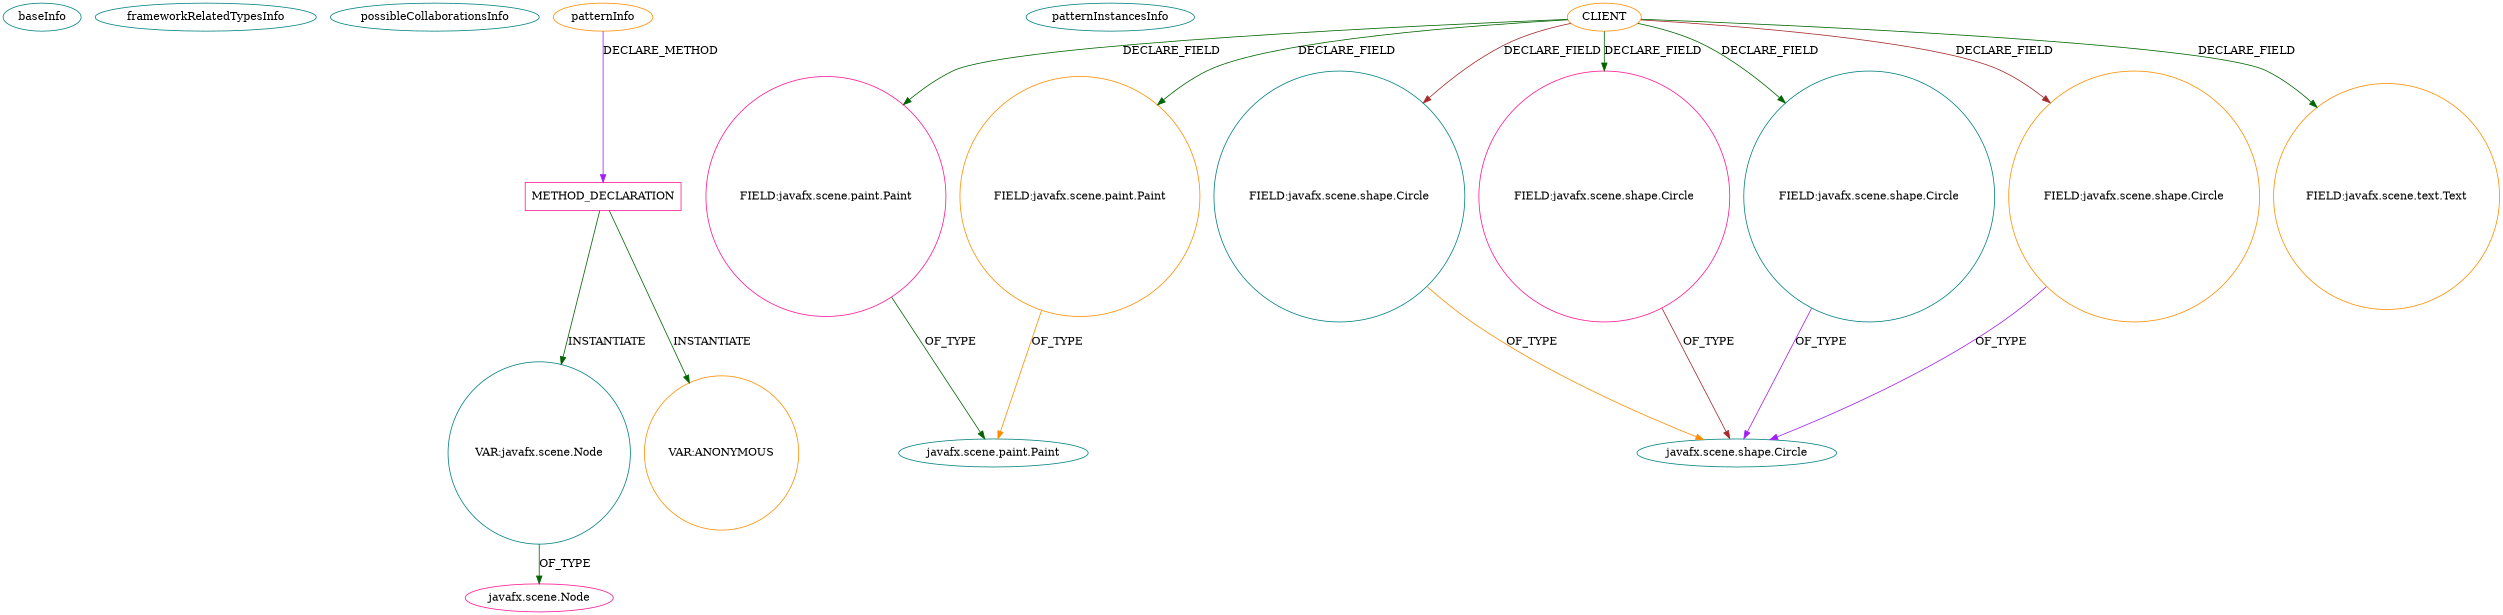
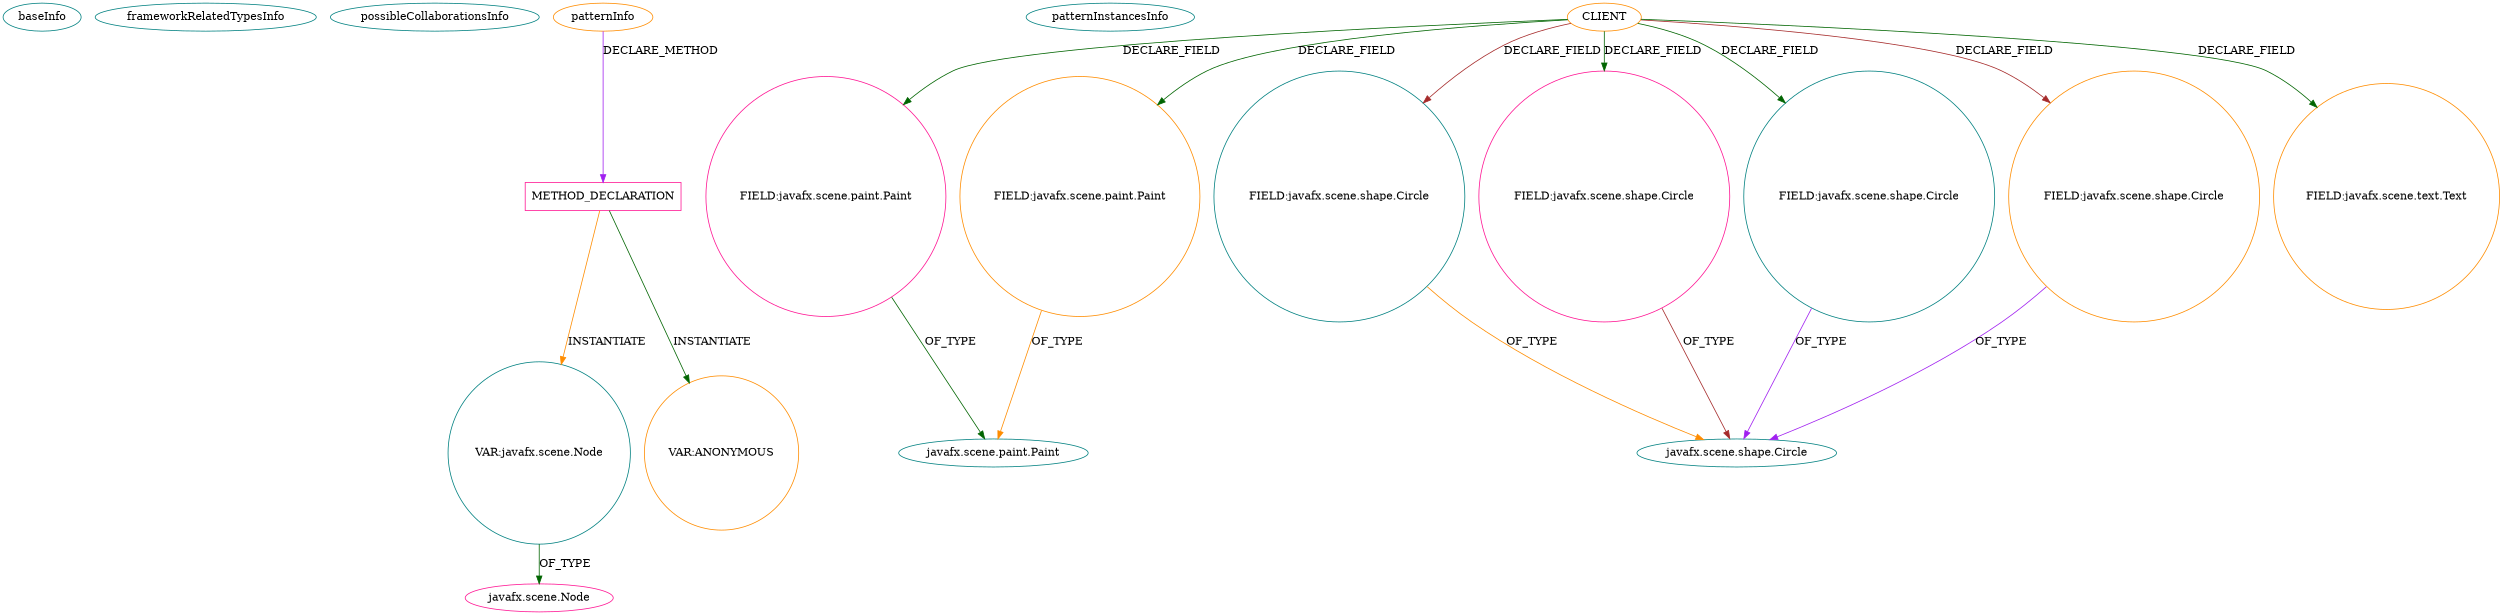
(581, 284) -> (581, 284)
